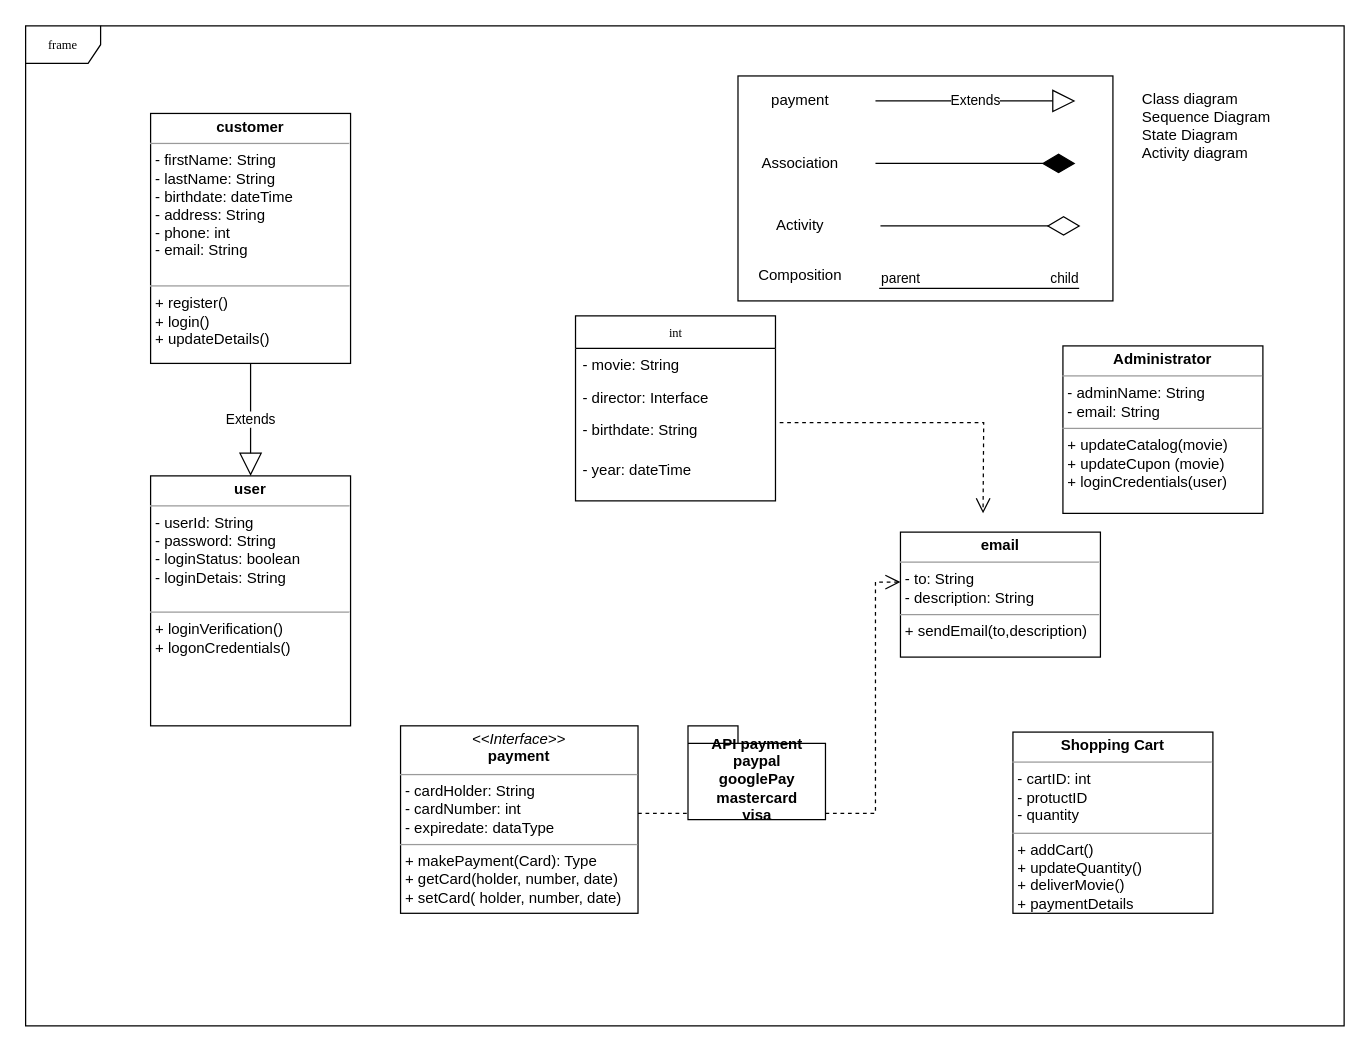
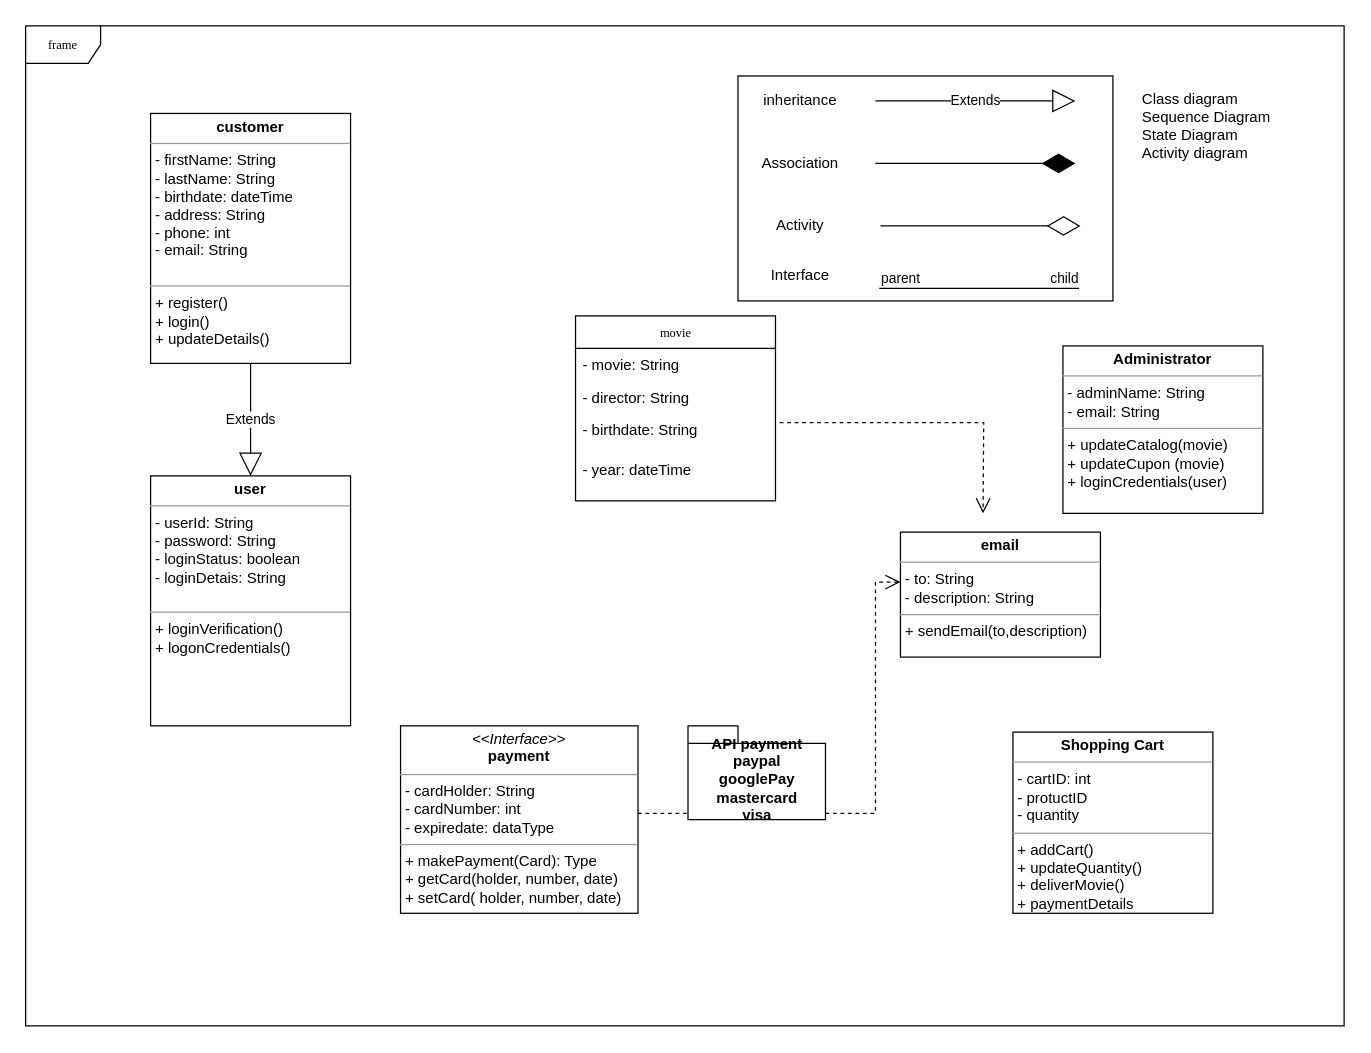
(801, 101) -> (801, 101)
(801, 276) -> (801, 276)
(676, 332) -> (676, 332)
(664, 398) -> (649, 398)
